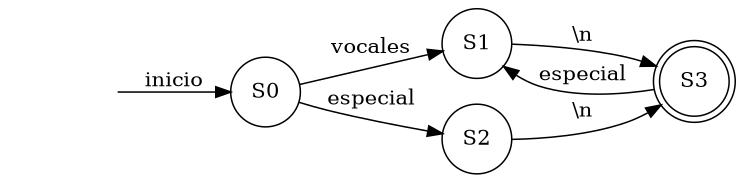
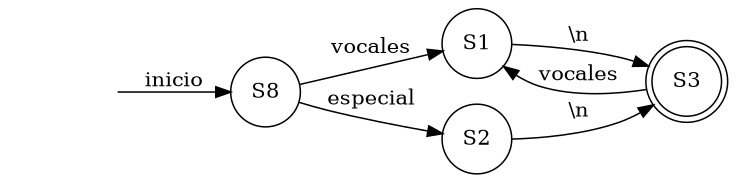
(583, 75) -> (579, 75)
(266, 92) -> (266, 92)
